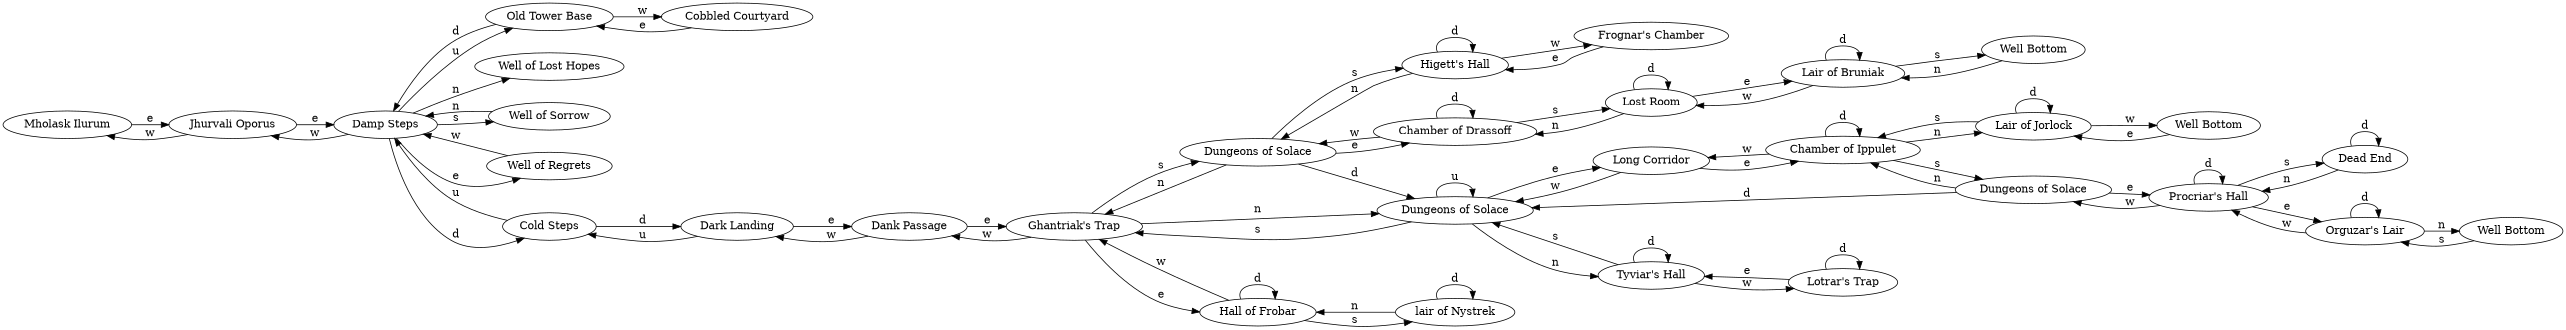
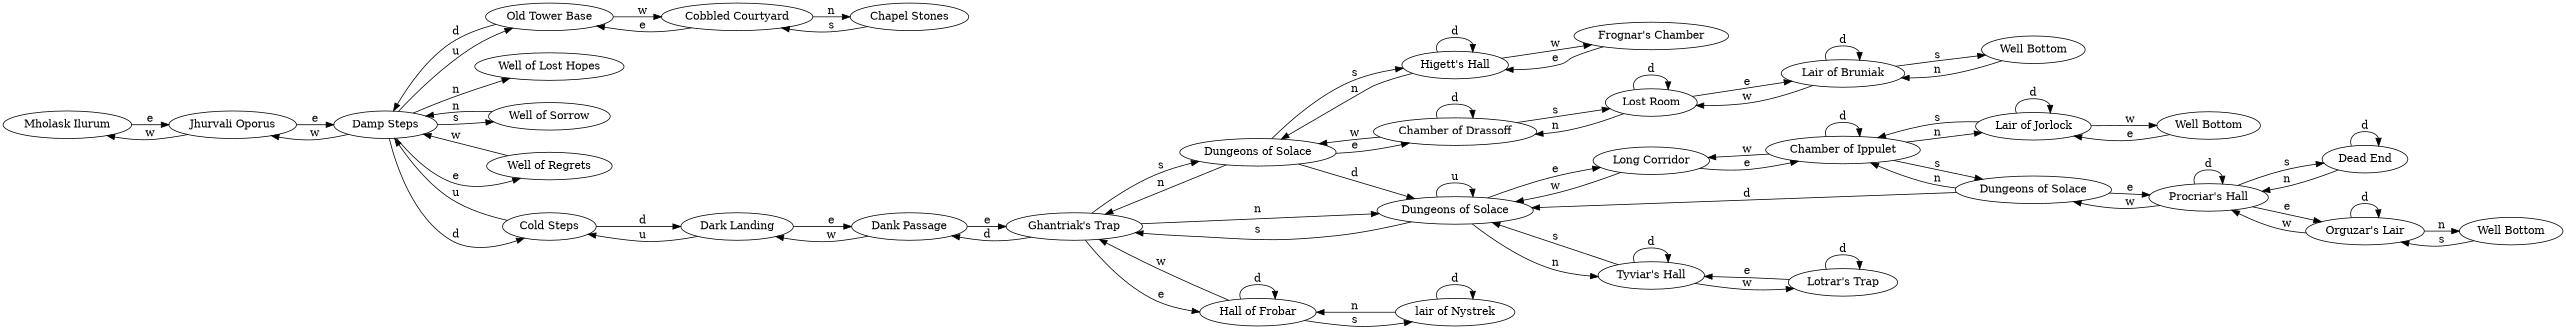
none -> (909, 17)
(987, 235) -> (987, 235)
